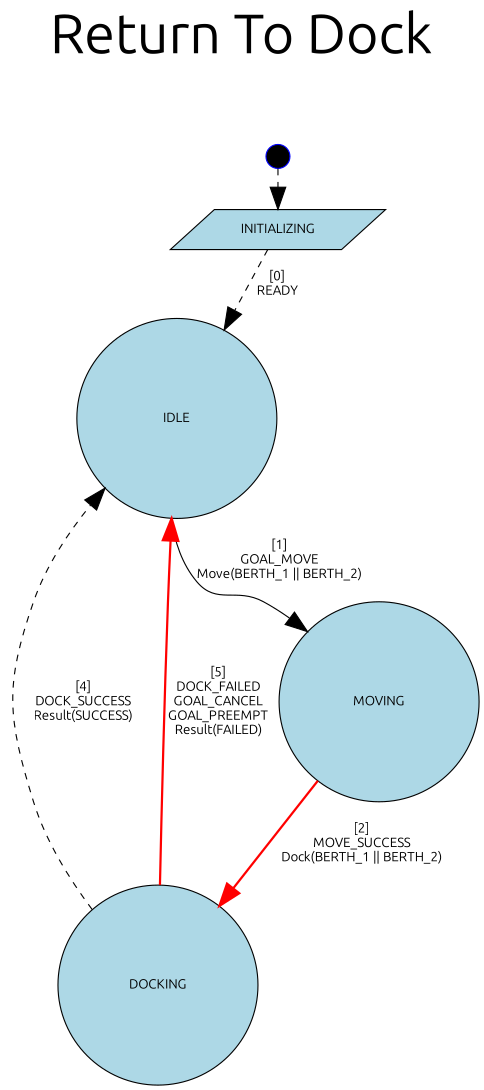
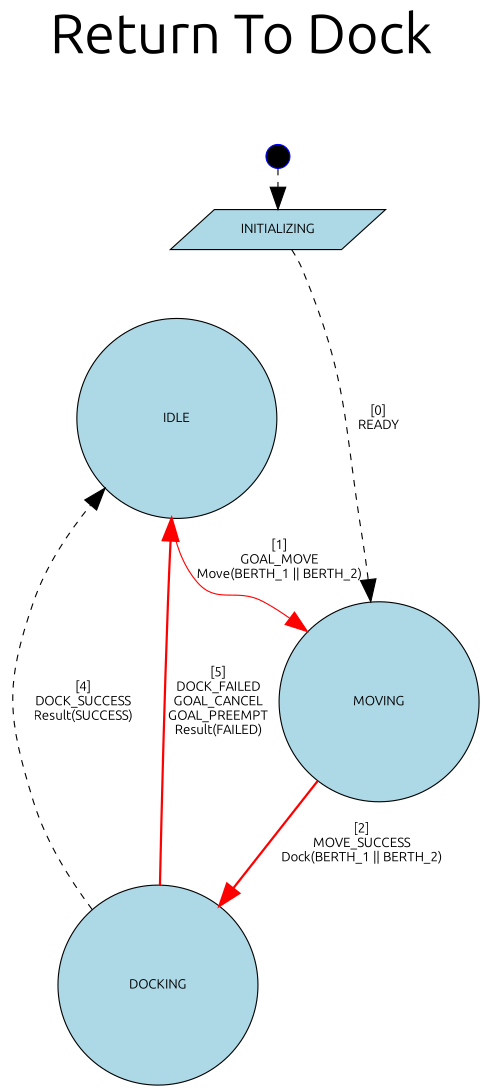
(251, 280) -> (344, 411)
(210, 592) -> (210, 592)
